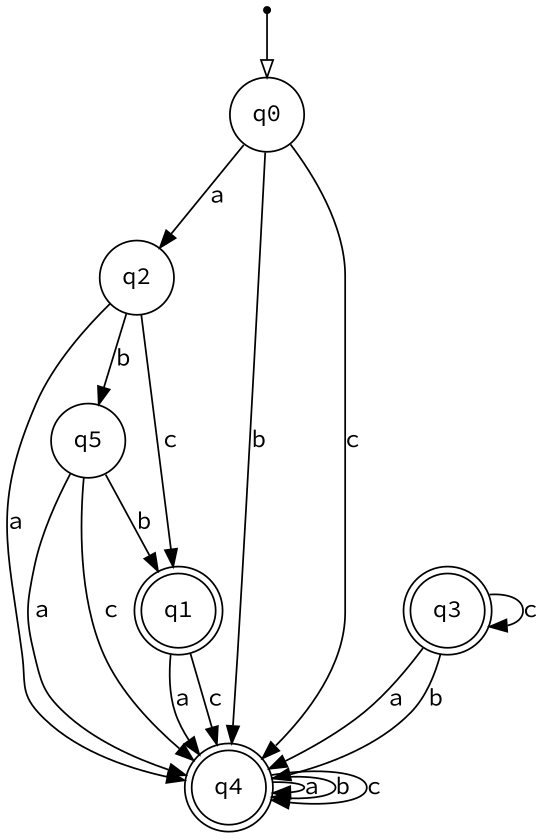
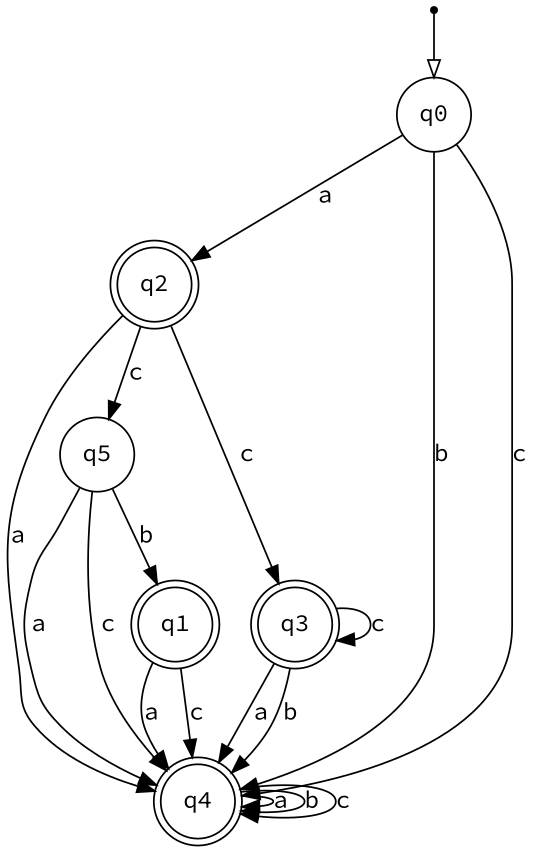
(137, 278) -> (154, 285)
(124, 359) -> (136, 373)
(156, 432) -> (222, 447)
